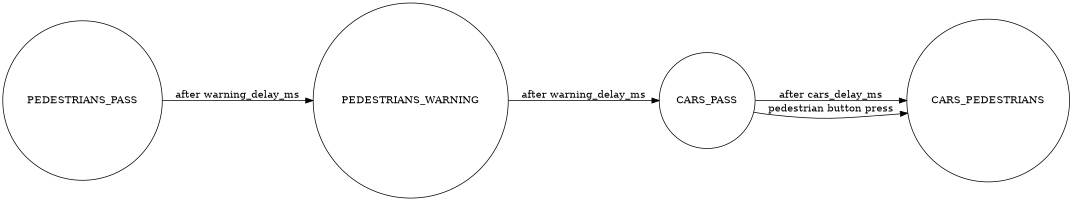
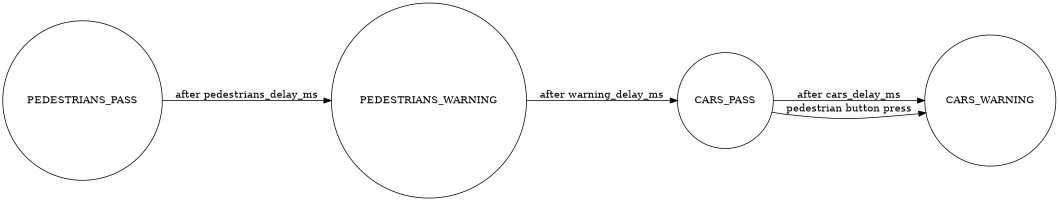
(238, 95) -> (247, 95)
(988, 101) -> (990, 101)
